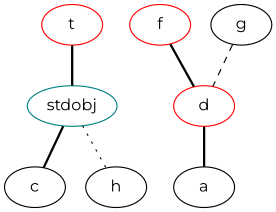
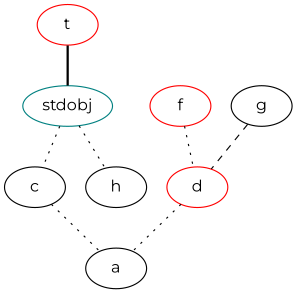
(182, 65) -> (189, 146)
(53, 147) -> (51, 147)
(204, 147) -> (157, 228)
none -> (75, 228)
